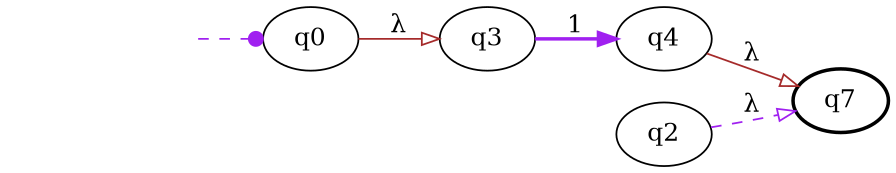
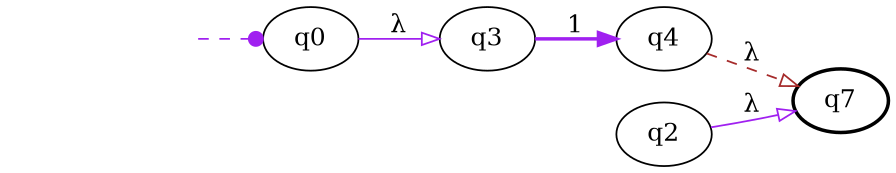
(390, 39) -> (390, 39)
(744, 67) -> (744, 67)
(745, 122) -> (745, 122)
